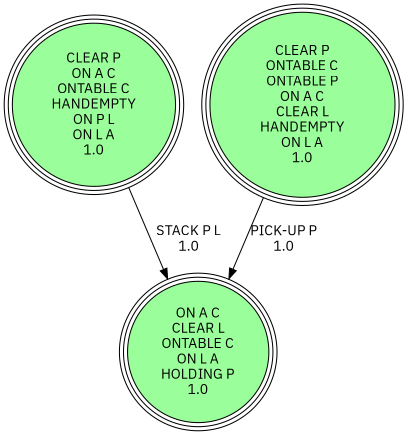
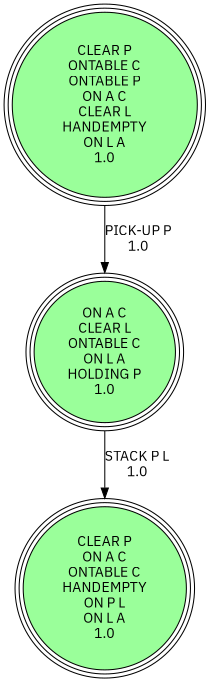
(146, 229) -> (105, 459)
